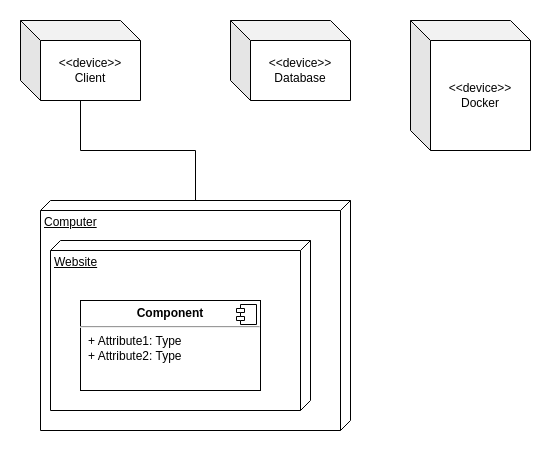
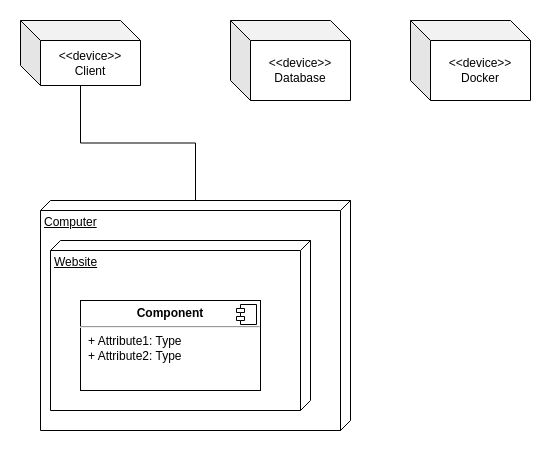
(81, 61) -> (81, 53)
(471, 86) -> (471, 61)
